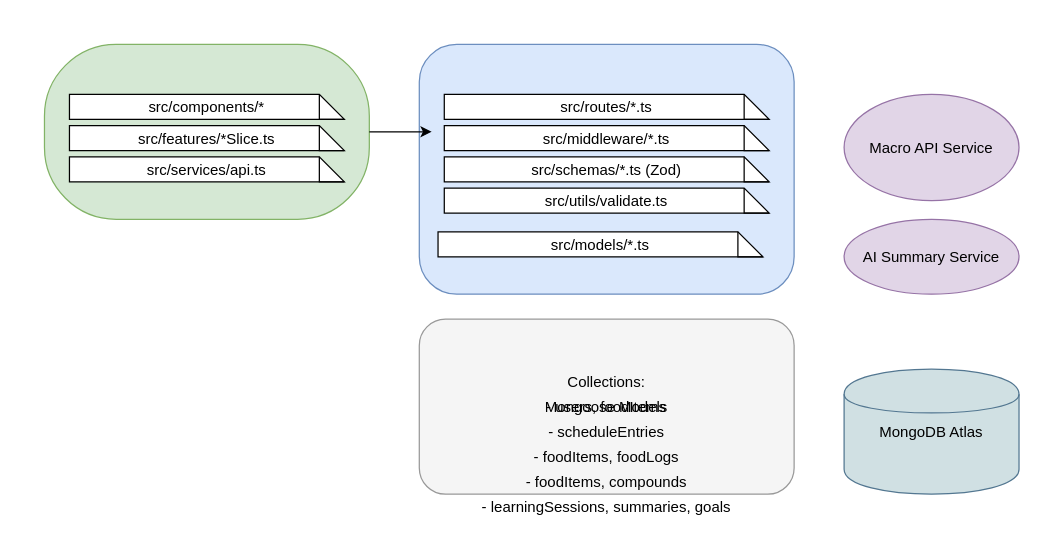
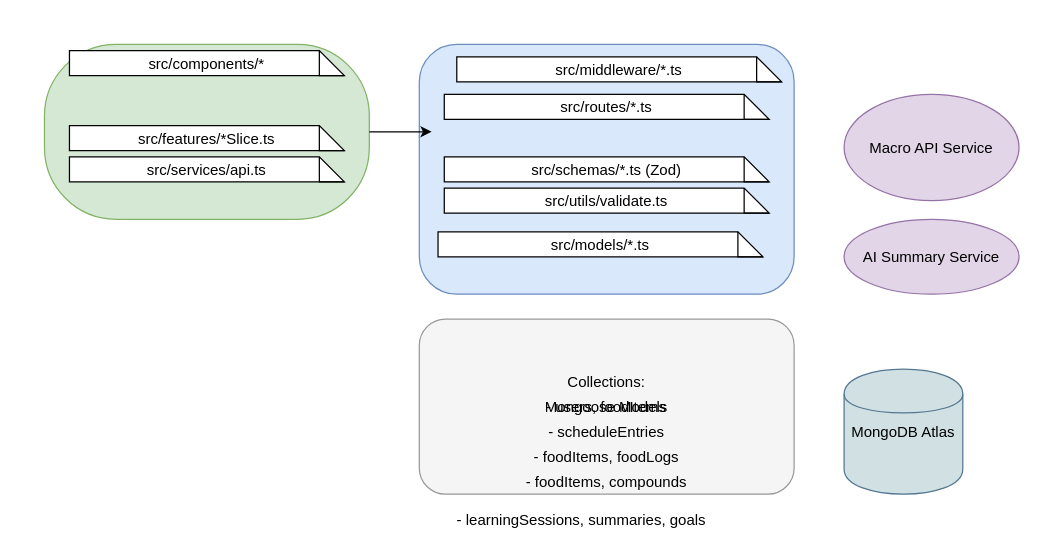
(207, 107) -> (207, 63)
(607, 138) -> (619, 69)
(932, 432) -> (904, 432)
(607, 507) -> (582, 519)
